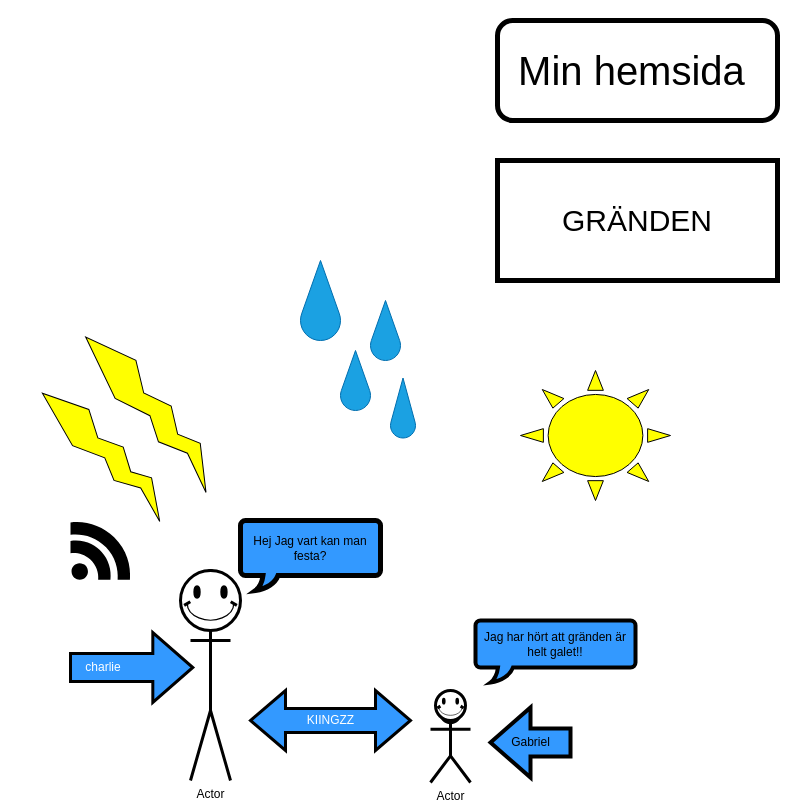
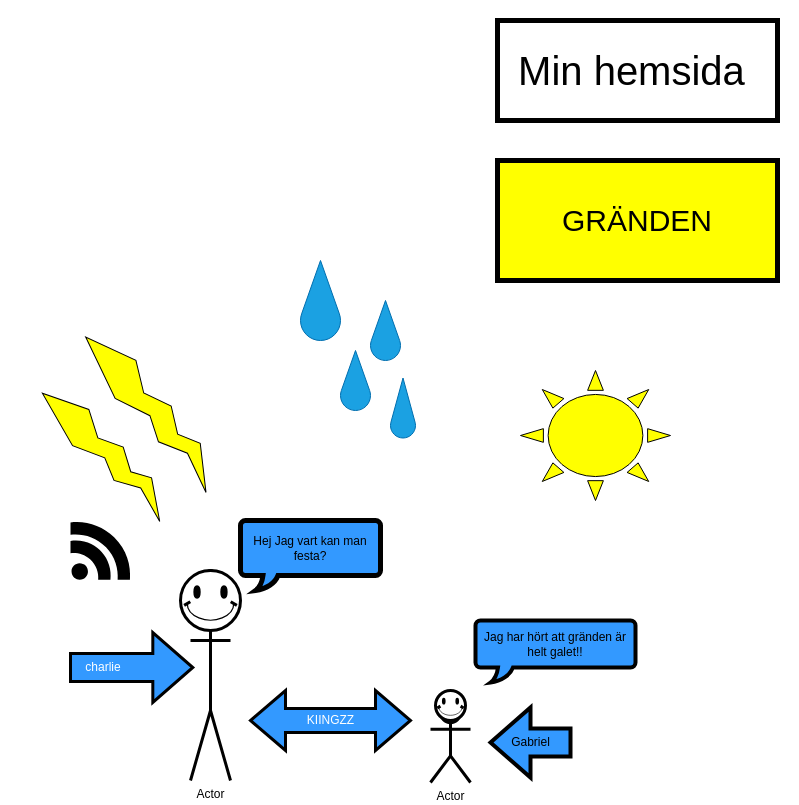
(638, 71) -> (638, 71)
(638, 221) -> (638, 221)
